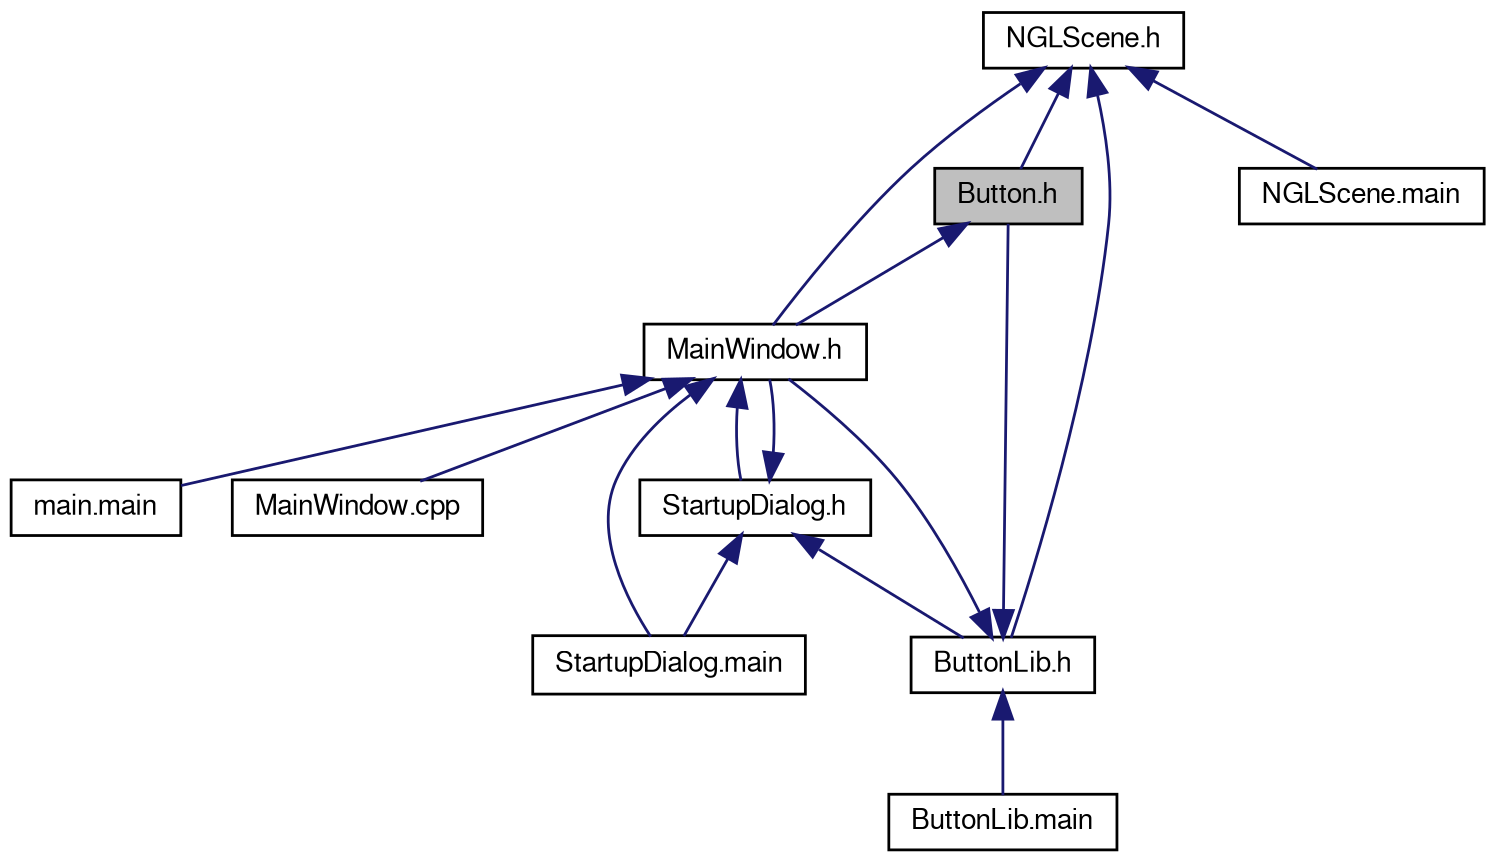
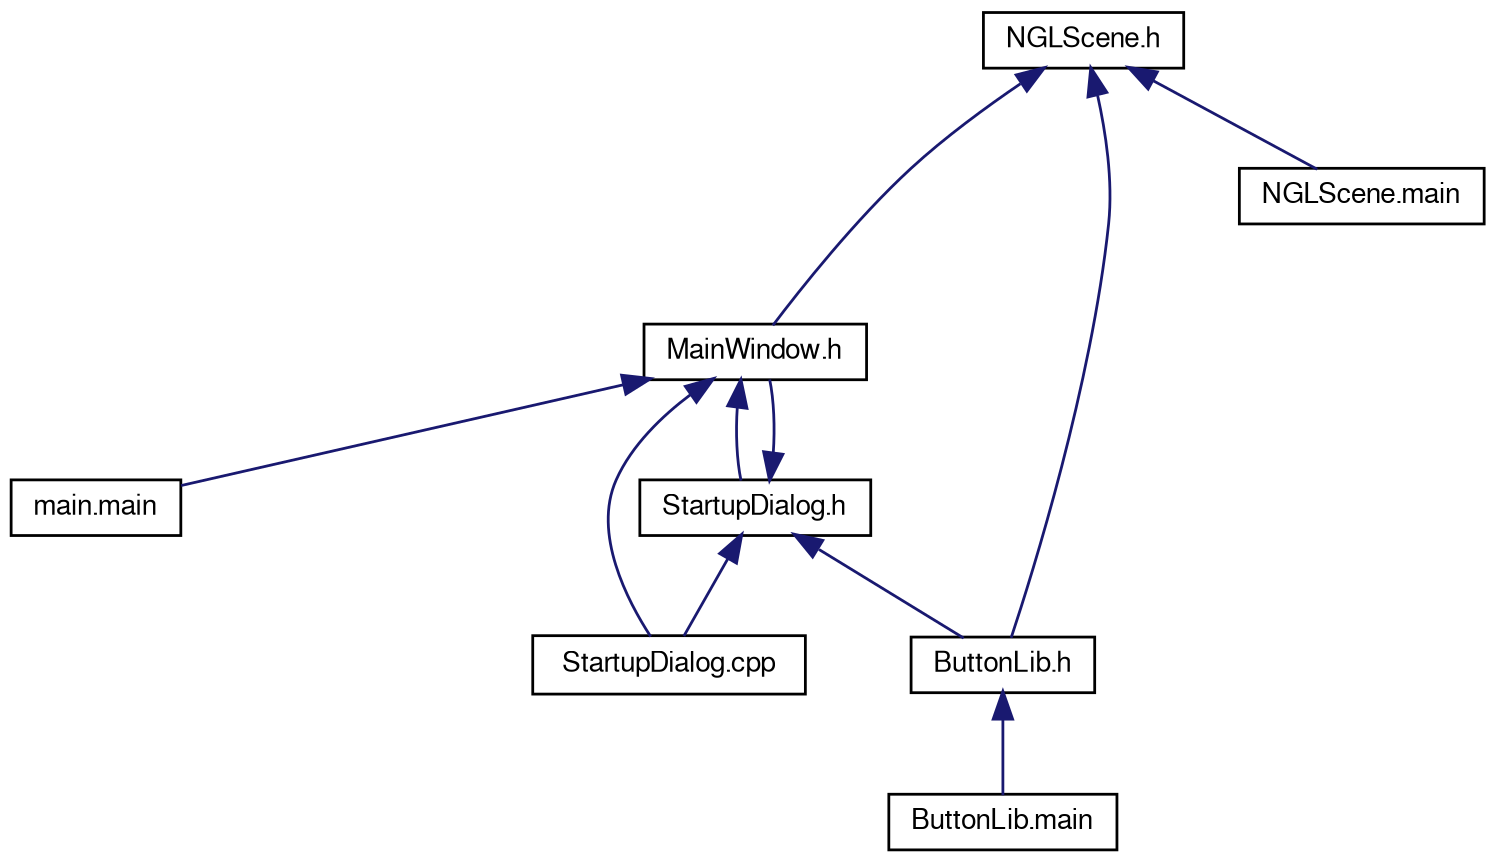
(1008, 196) -> none
(899, 483) -> none
(357, 508) -> none
(669, 665) -> (669, 665)
